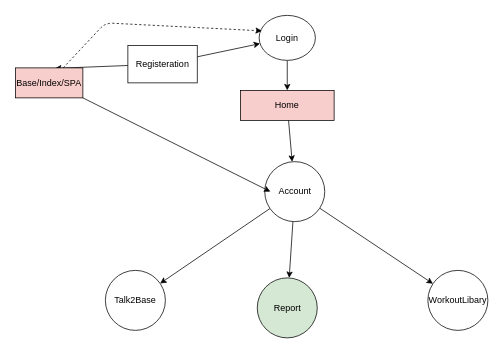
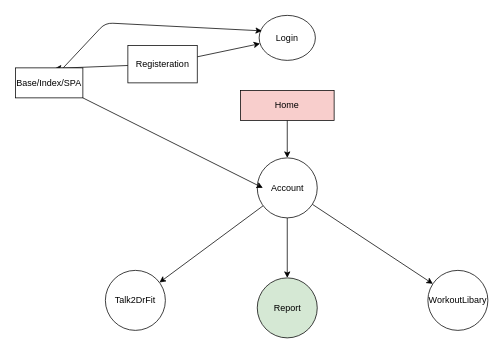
(154, 25) -> (154, 25)
(287, 72) -> none
(49, 83) -> (49, 83)
(295, 192) -> (287, 188)
(135, 300) -> (135, 300)
